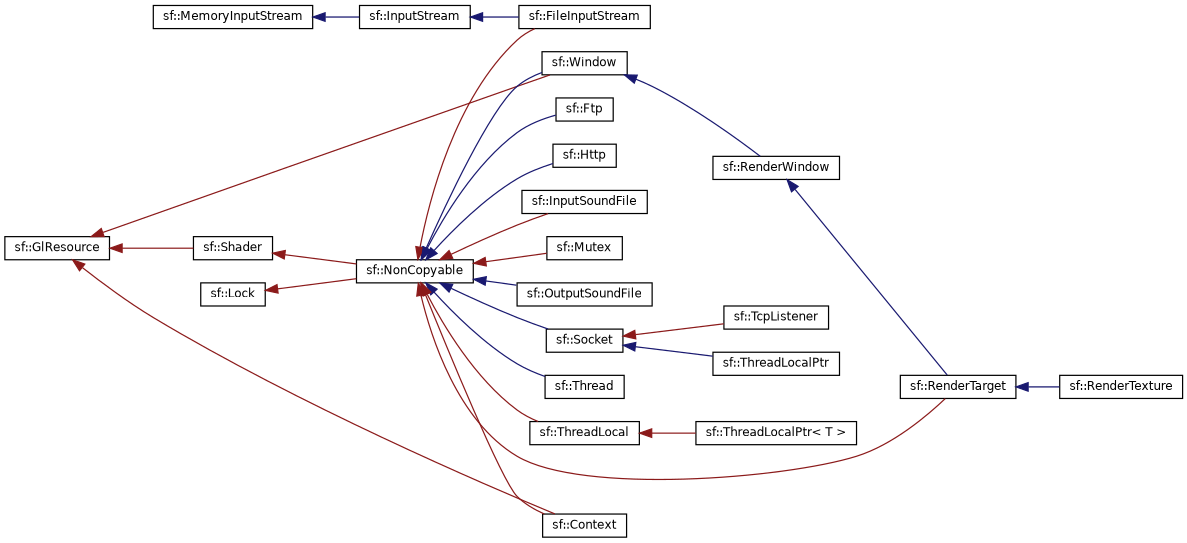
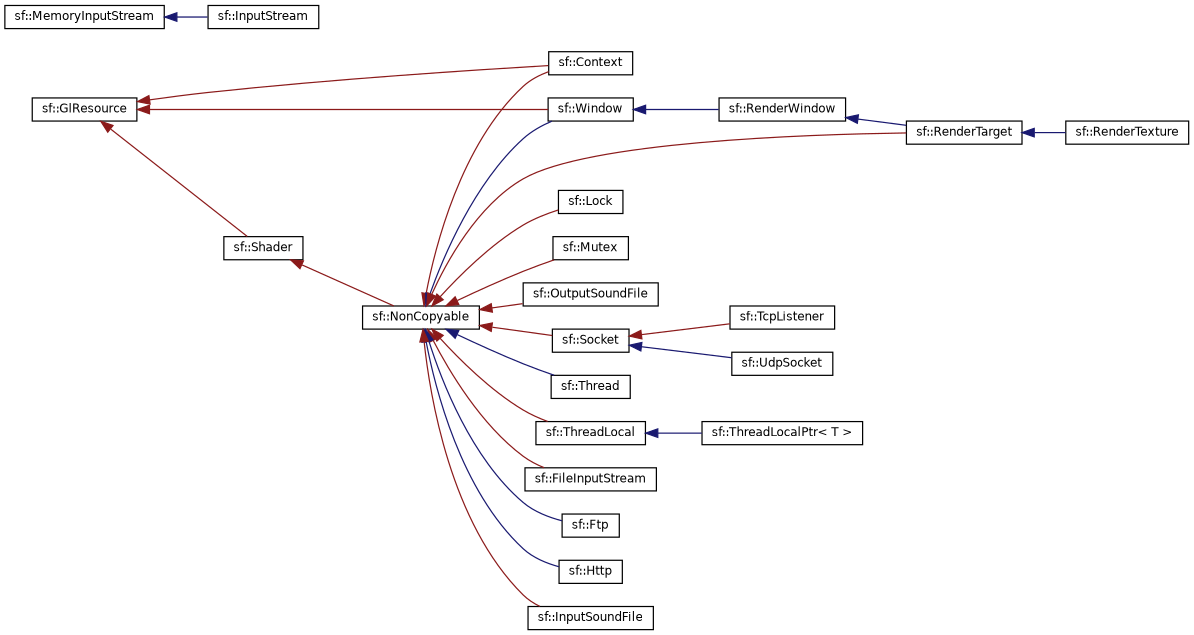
(501, 17) -> none
(501, 283) -> (507, 306)
(317, 284) -> (494, 246)
(499, 310) -> (522, 331)
(776, 364) -> (782, 364)
(674, 433) -> (680, 433)
